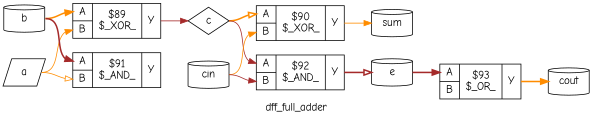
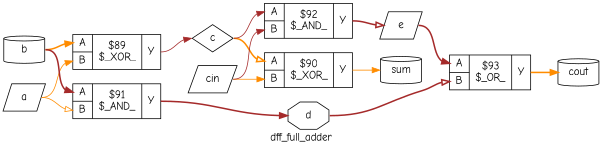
(392, 72) -> (401, 25)
(209, 75) -> (213, 79)
none -> (308, 116)
